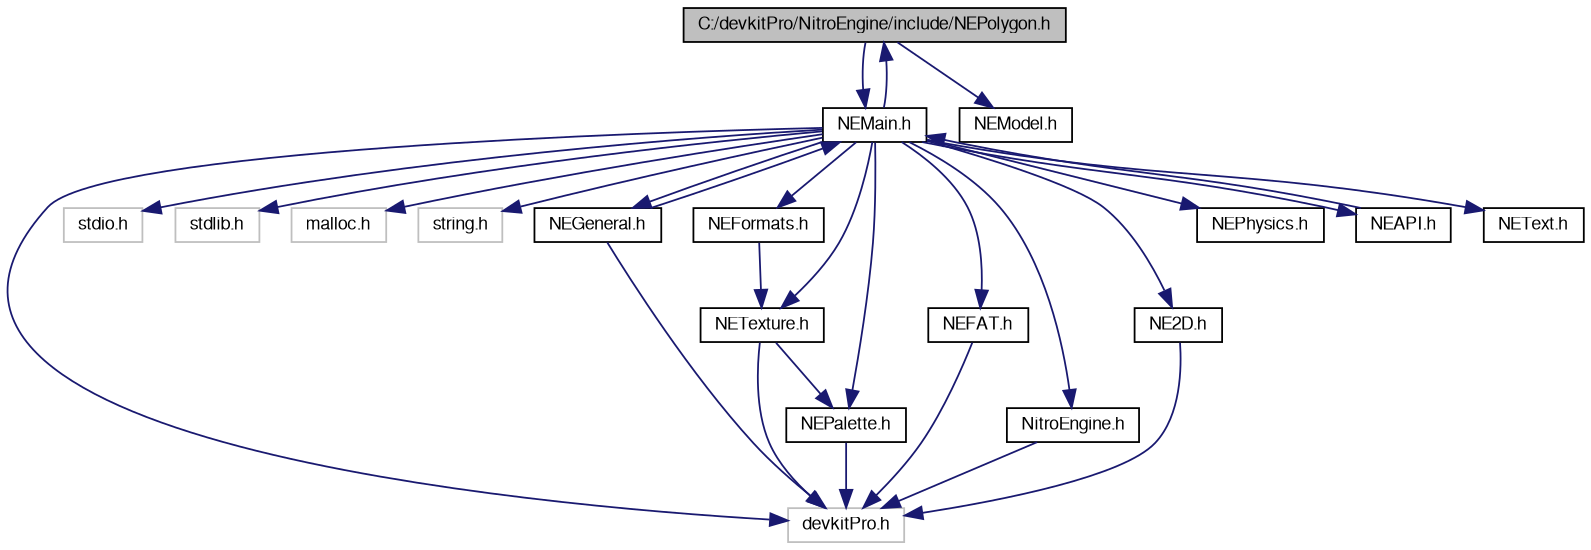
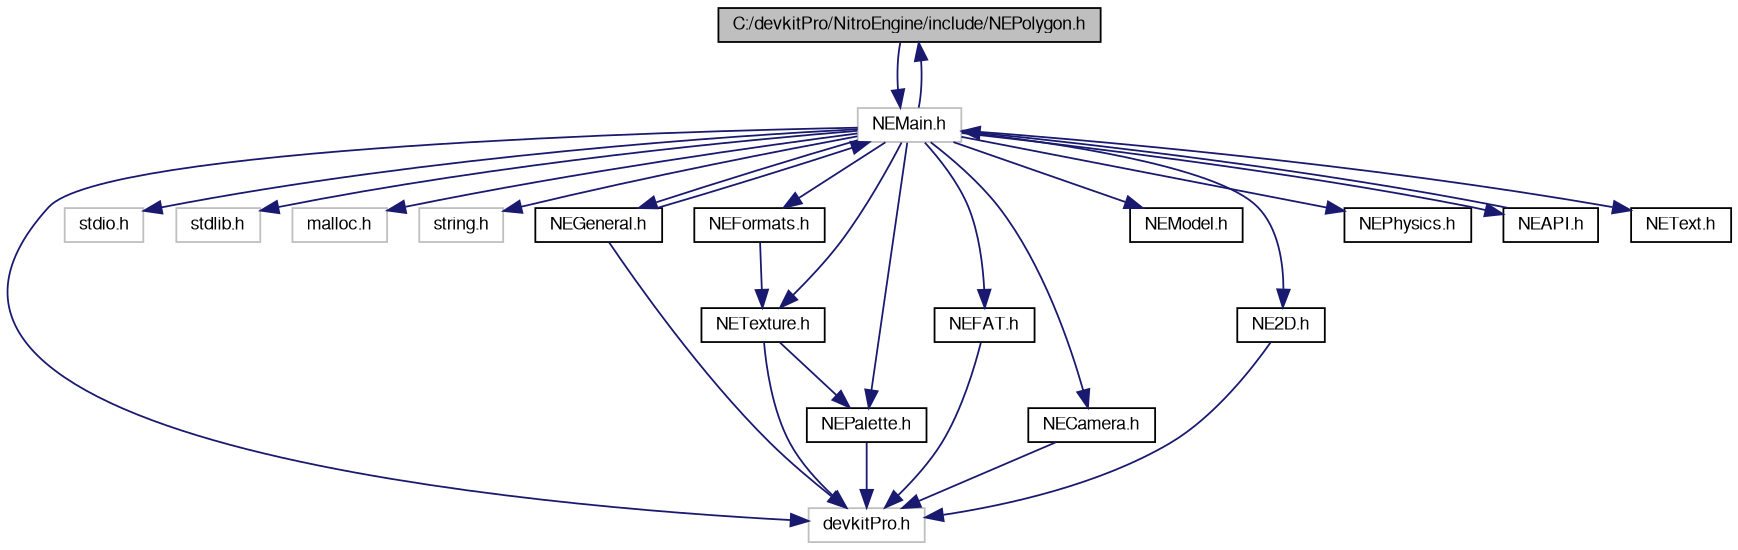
(938, 70) -> (1039, 172)
(875, 125) -> (910, 125)
(1073, 425) -> (1092, 425)
